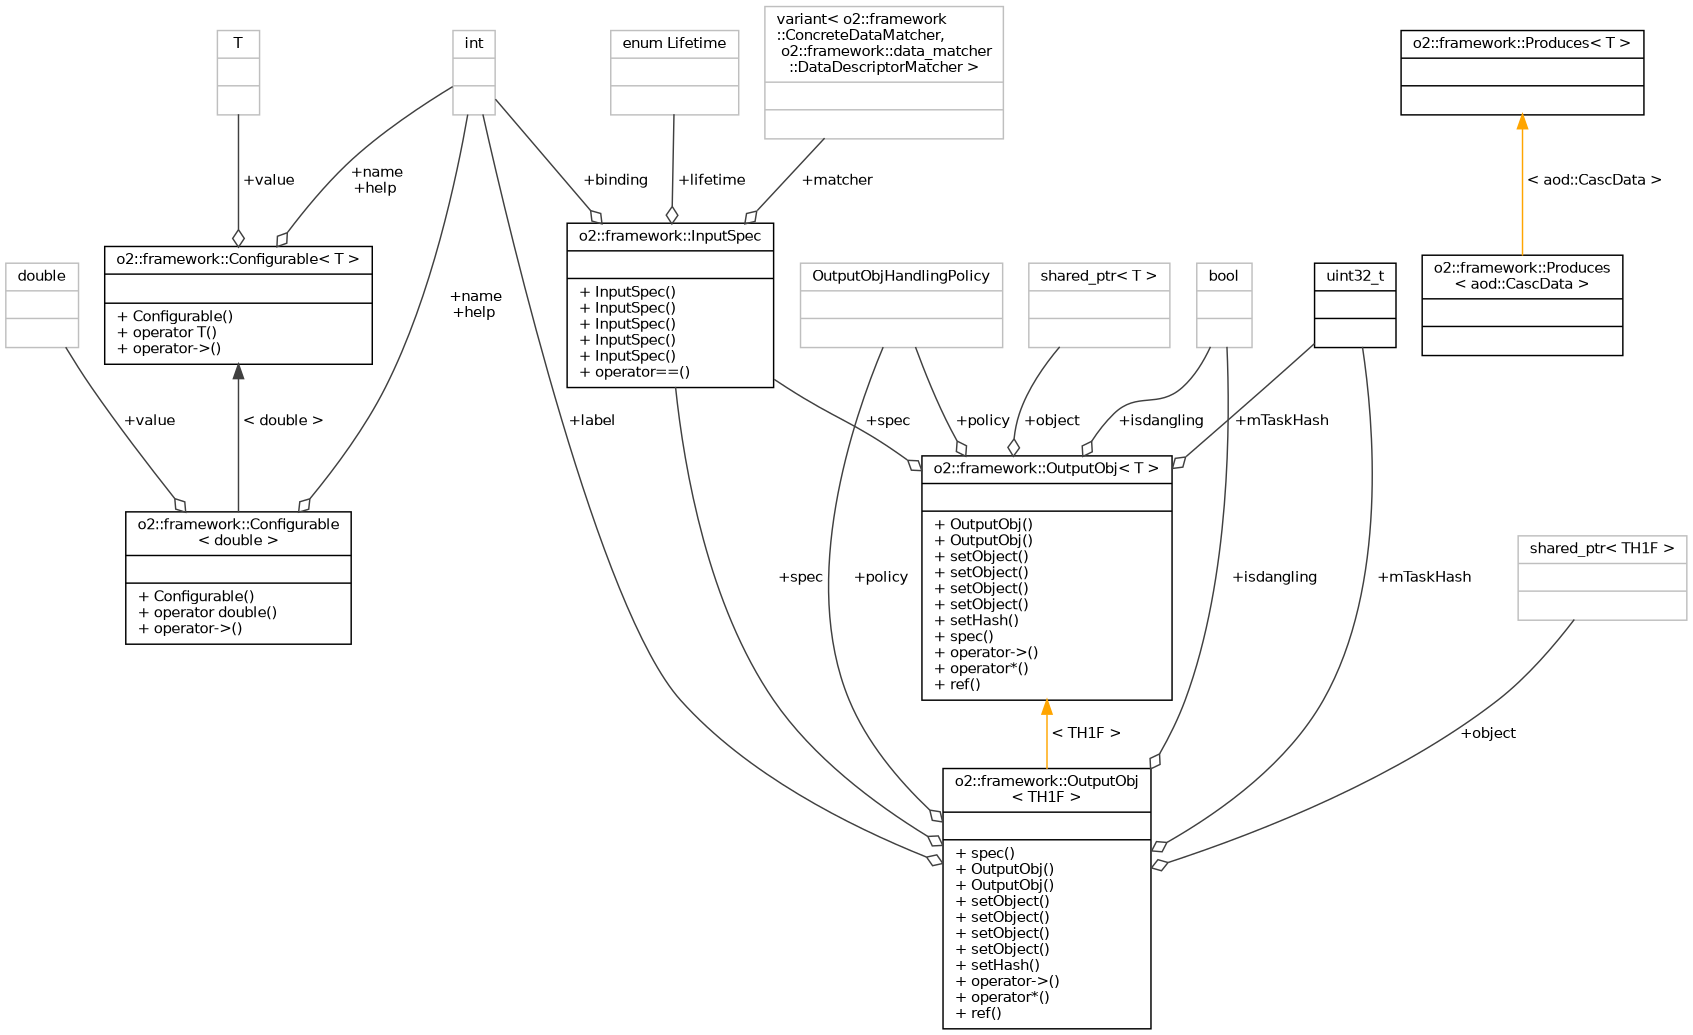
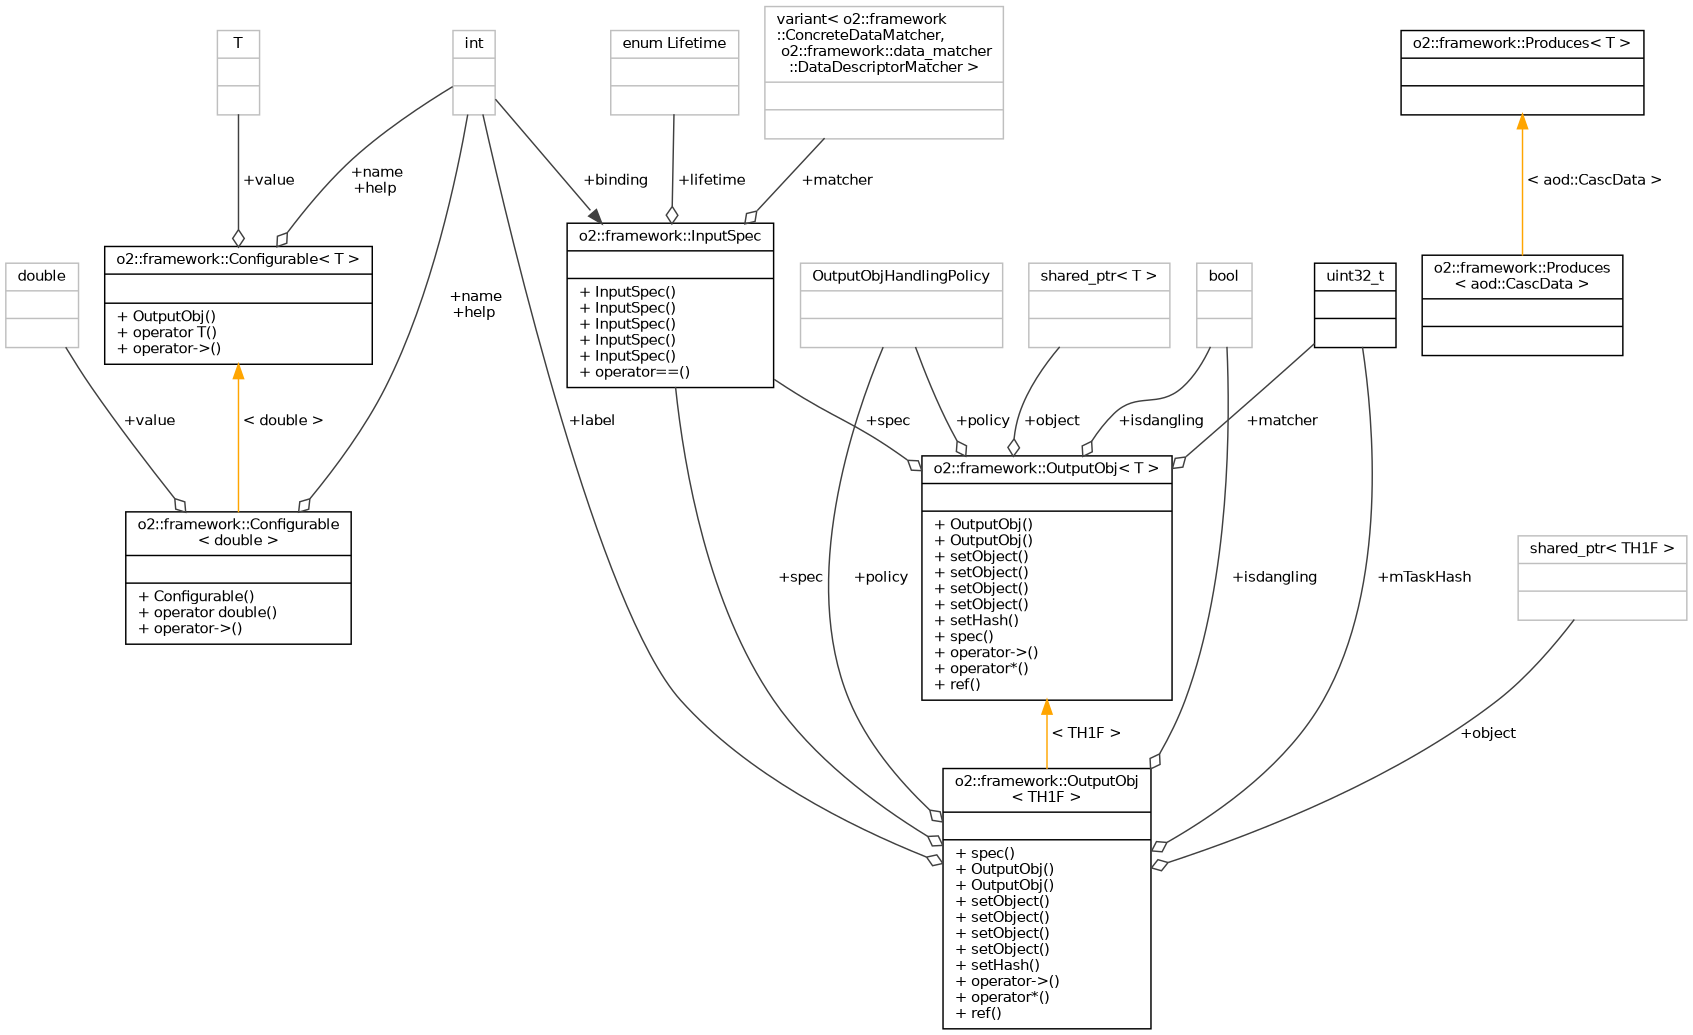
(543, 155) -> (543, 155)
(175, 317) -> (167, 317)
(1280, 422) -> (1280, 422)
(238, 446) -> (238, 446)
